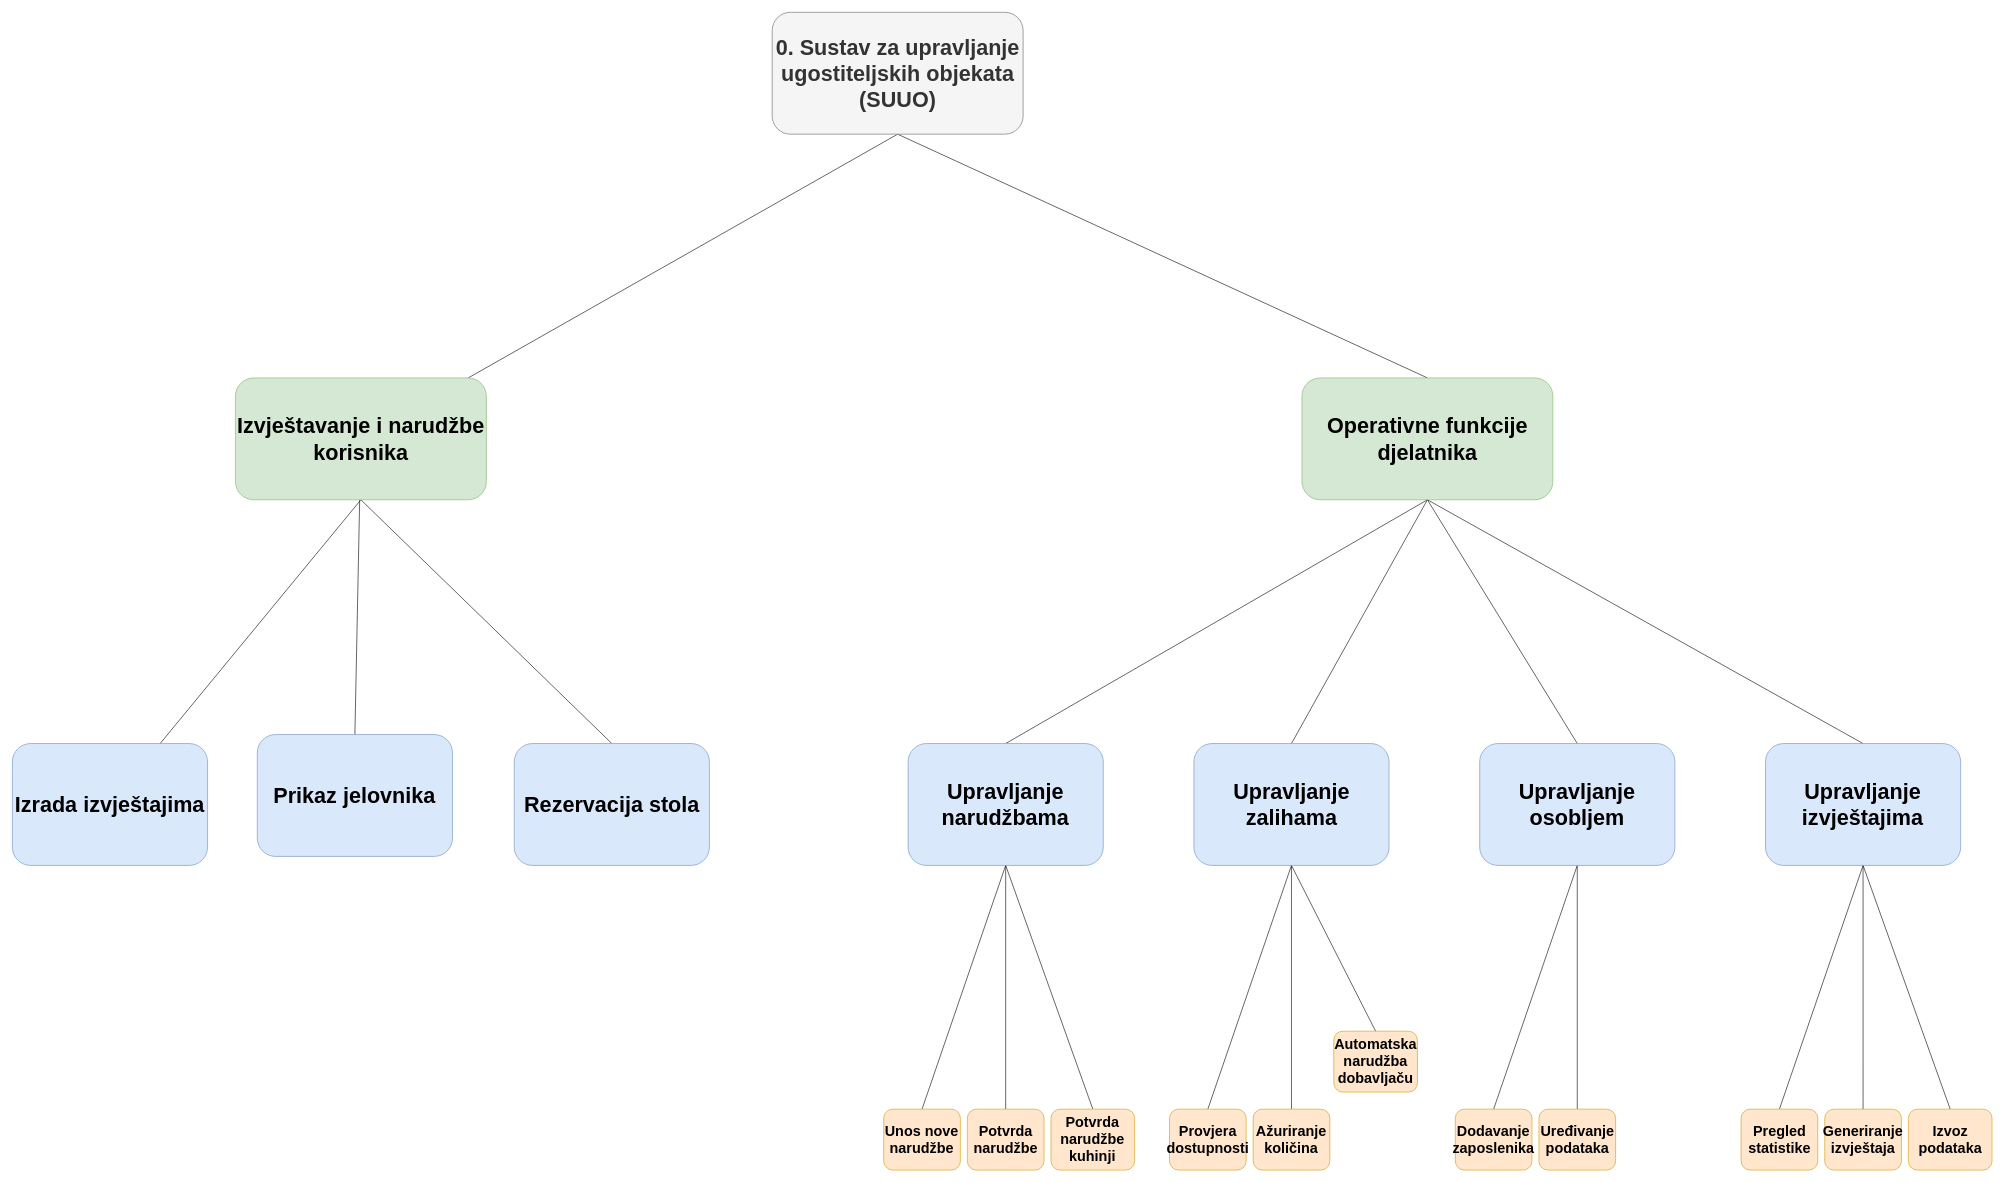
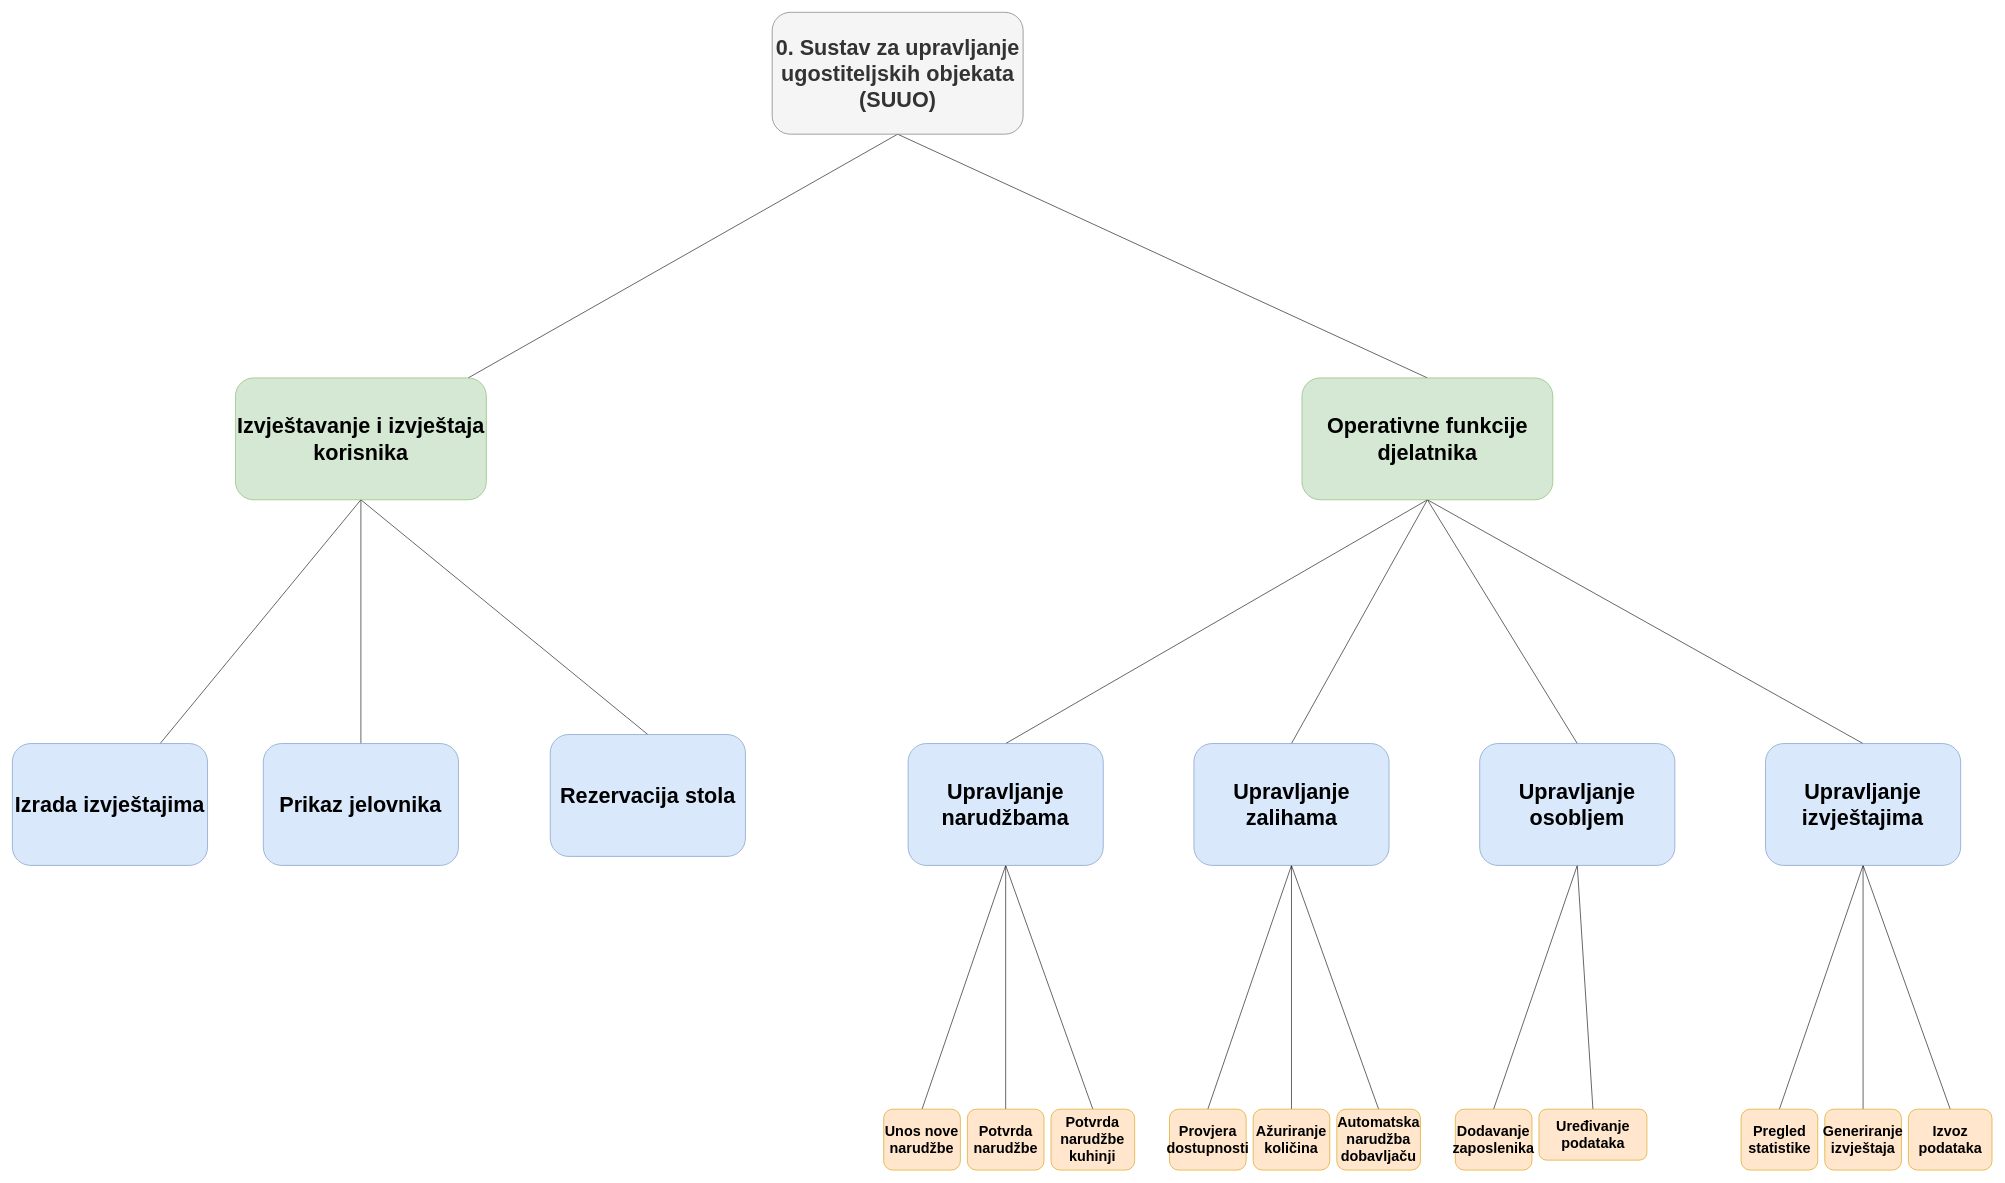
(361, 439) -> (361, 439)
(355, 796) -> (361, 805)
(612, 805) -> (648, 796)
(1376, 1062) -> (1379, 1140)
(1577, 1140) -> (1593, 1135)
